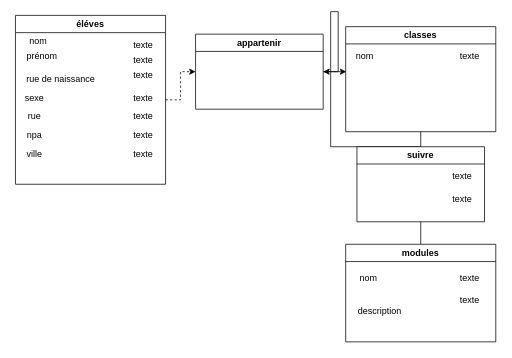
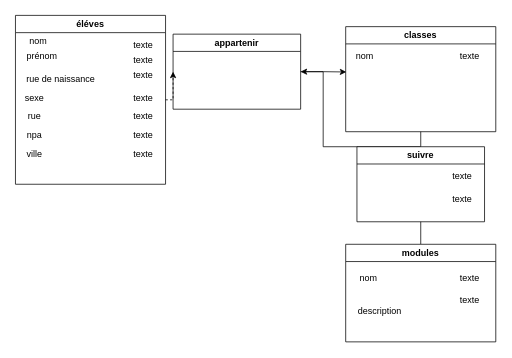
(259, 72) -> (237, 72)
